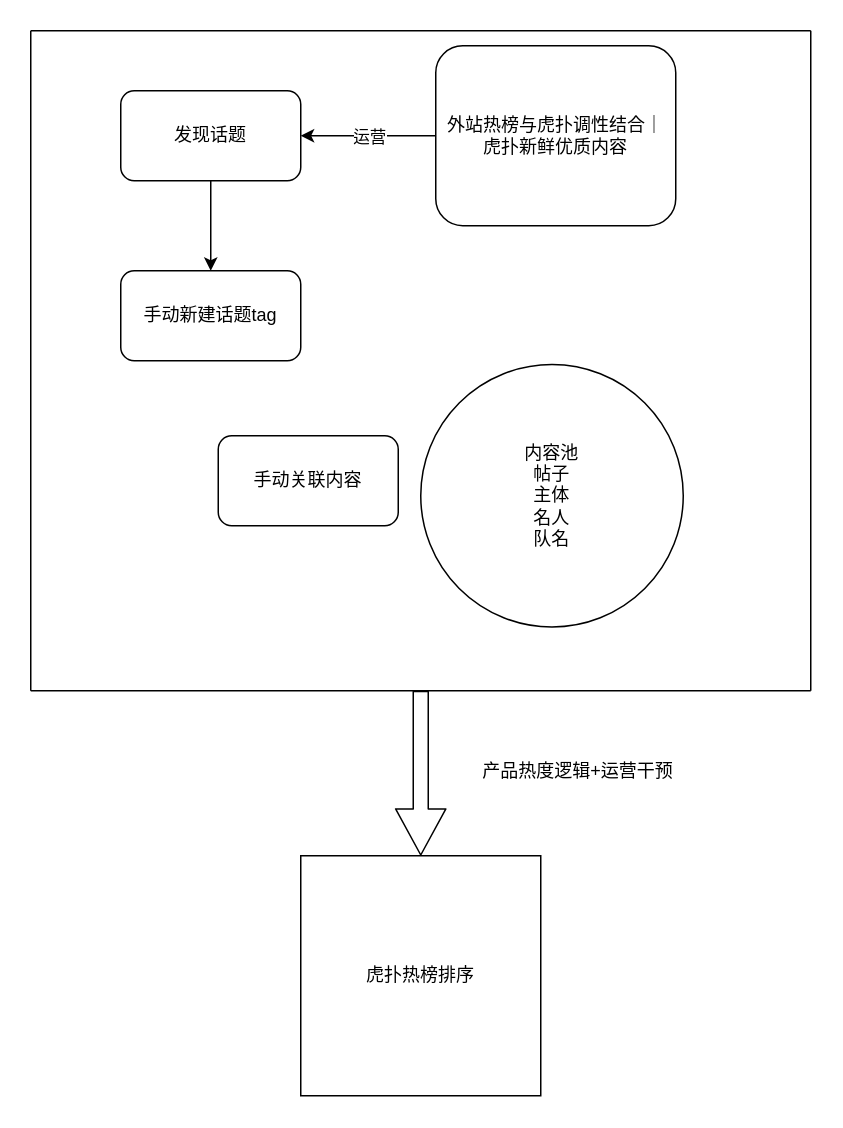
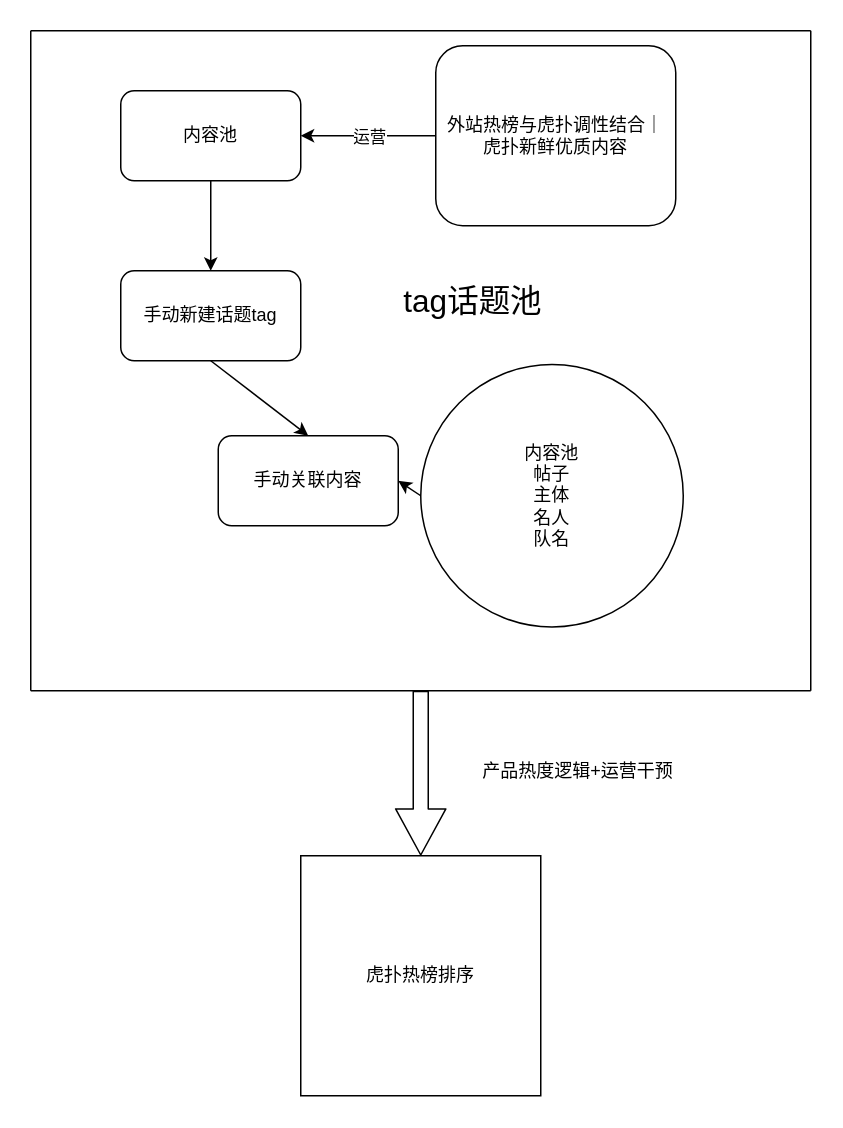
(211, 136) -> (211, 136)
none -> (473, 301)
none -> (255, 395)
none -> (414, 491)
